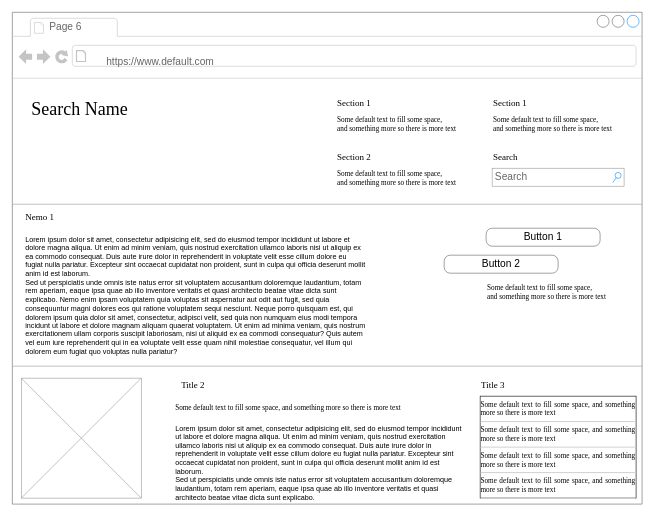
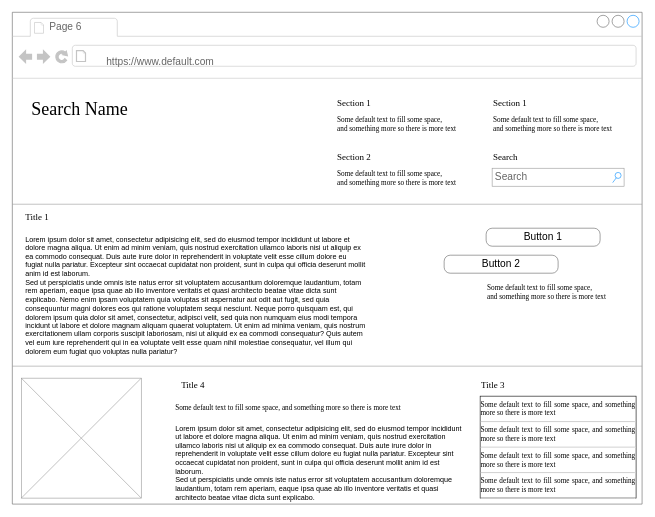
(39, 218) -> (40, 218)
(196, 386) -> (196, 386)
